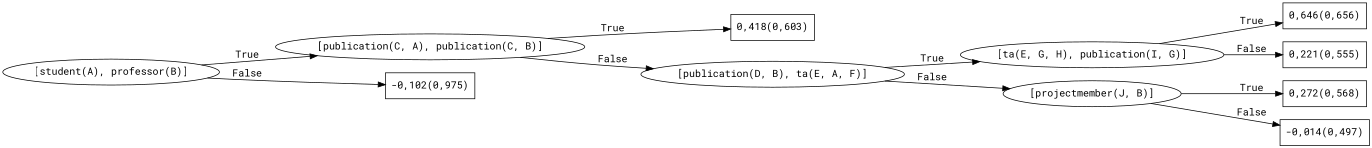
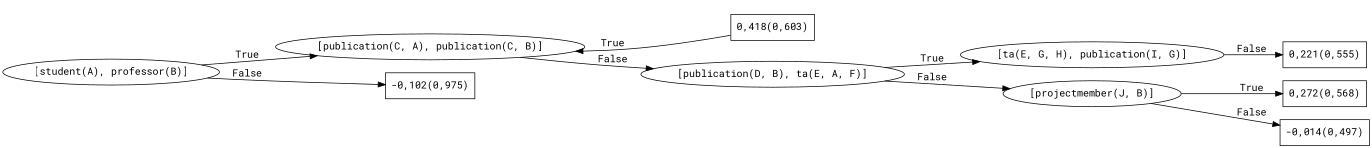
(1325, 16) -> none
(636, 33) -> (657, 46)
